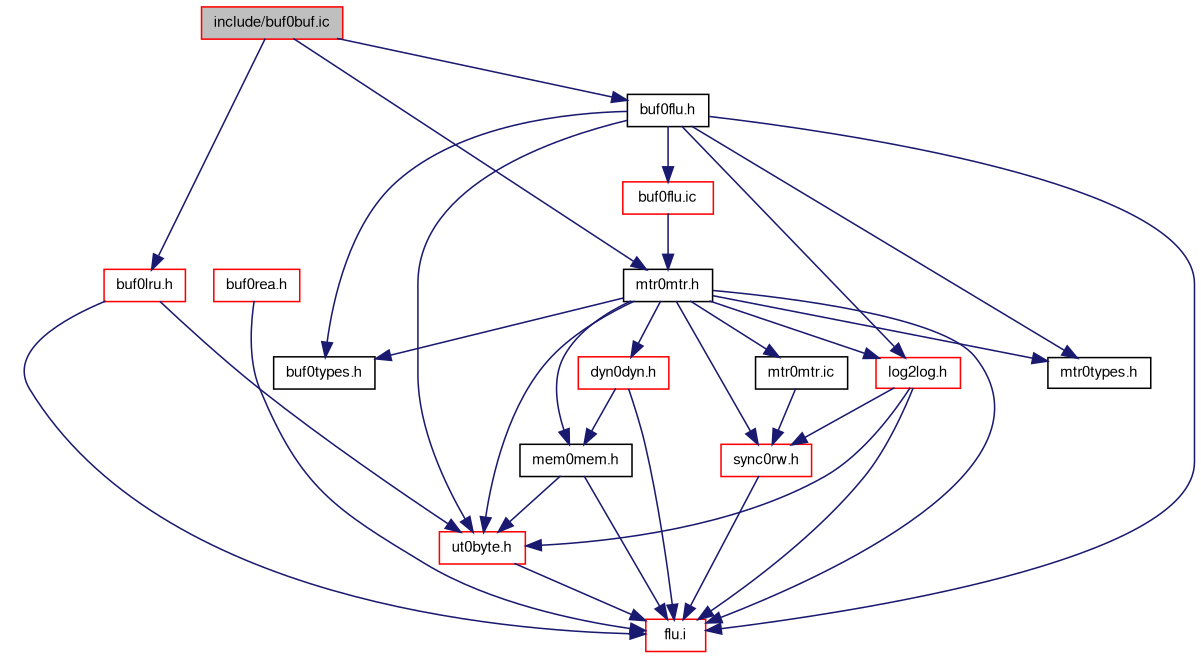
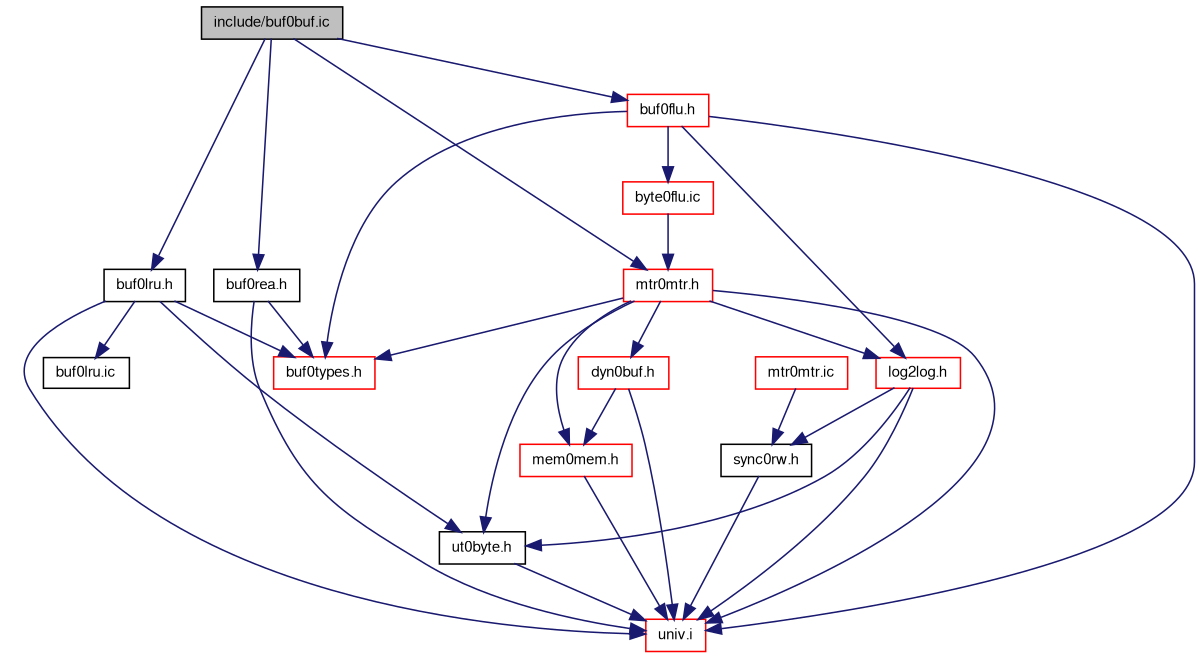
(272, 23) -> (272, 23)
(668, 110) -> (668, 110)
none -> (265, 146)
(668, 198) -> (668, 198)
(421, 264) -> none
(145, 285) -> (145, 285)
(257, 285) -> (257, 285)
(668, 285) -> (668, 285)
none -> (285, 323)
(728, 325) -> none
none -> (227, 326)
(713, 366) -> none
none -> (86, 373)
(324, 373) -> (324, 373)
(624, 373) -> (624, 373)
(802, 373) -> (802, 373)
(1099, 373) -> none
(576, 460) -> (576, 460)
(766, 460) -> (766, 460)
(535, 499) -> none
(482, 548) -> (482, 548)
(676, 635) -> (676, 635)
